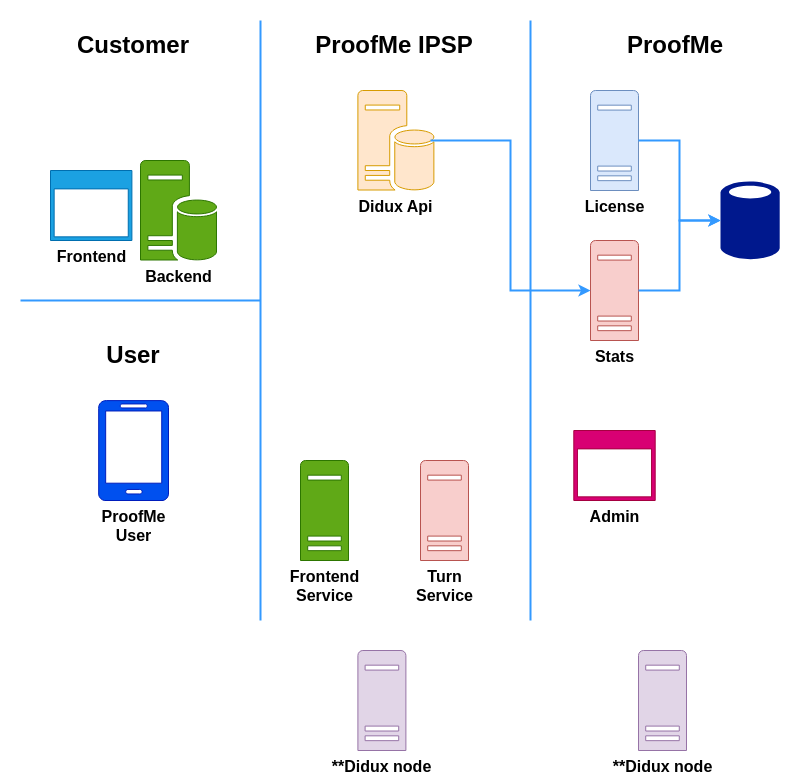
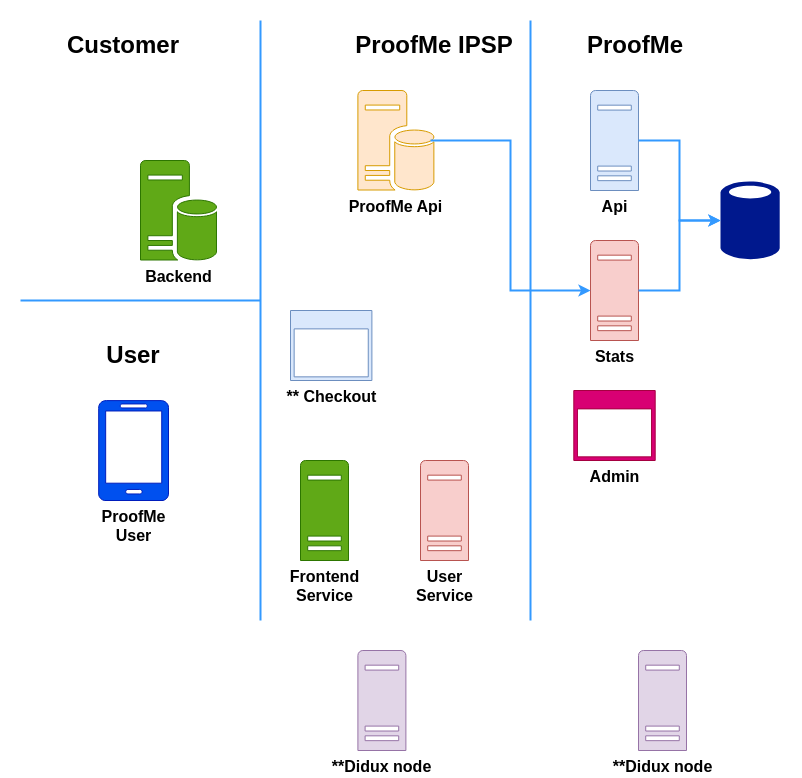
(134, 46) -> (124, 46)
(395, 46) -> (435, 46)
(676, 46) -> (636, 46)
(91, 206) -> none
(396, 207) -> (396, 207)
(615, 207) -> (615, 207)
none -> (331, 346)
(615, 466) -> (615, 426)
(445, 587) -> (445, 587)
